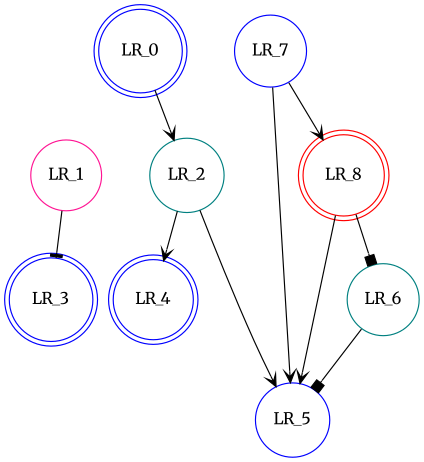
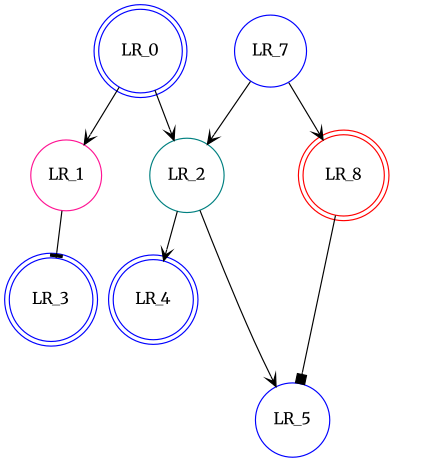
none -> (105, 111)
(281, 229) -> (232, 108)
(319, 294) -> (319, 294)
(383, 300) -> none
